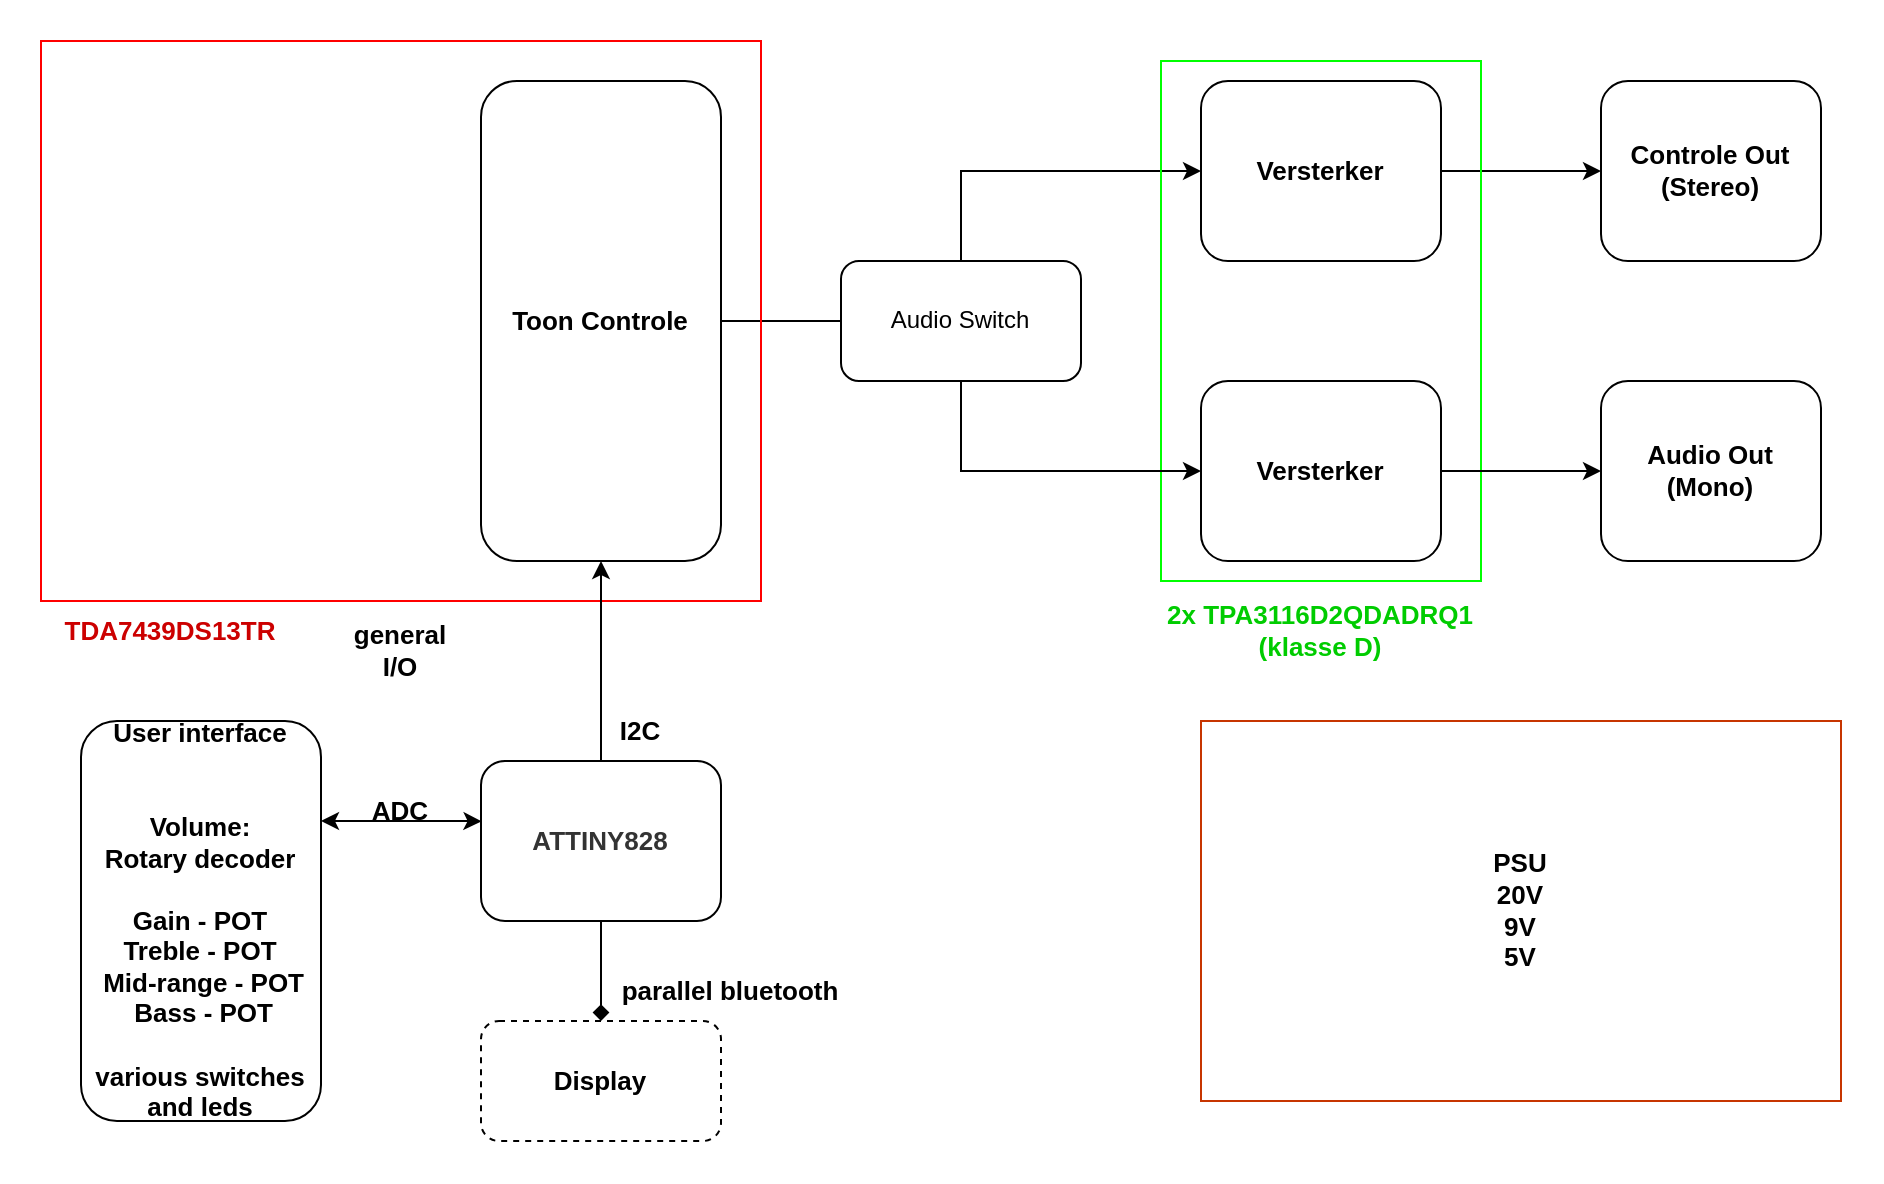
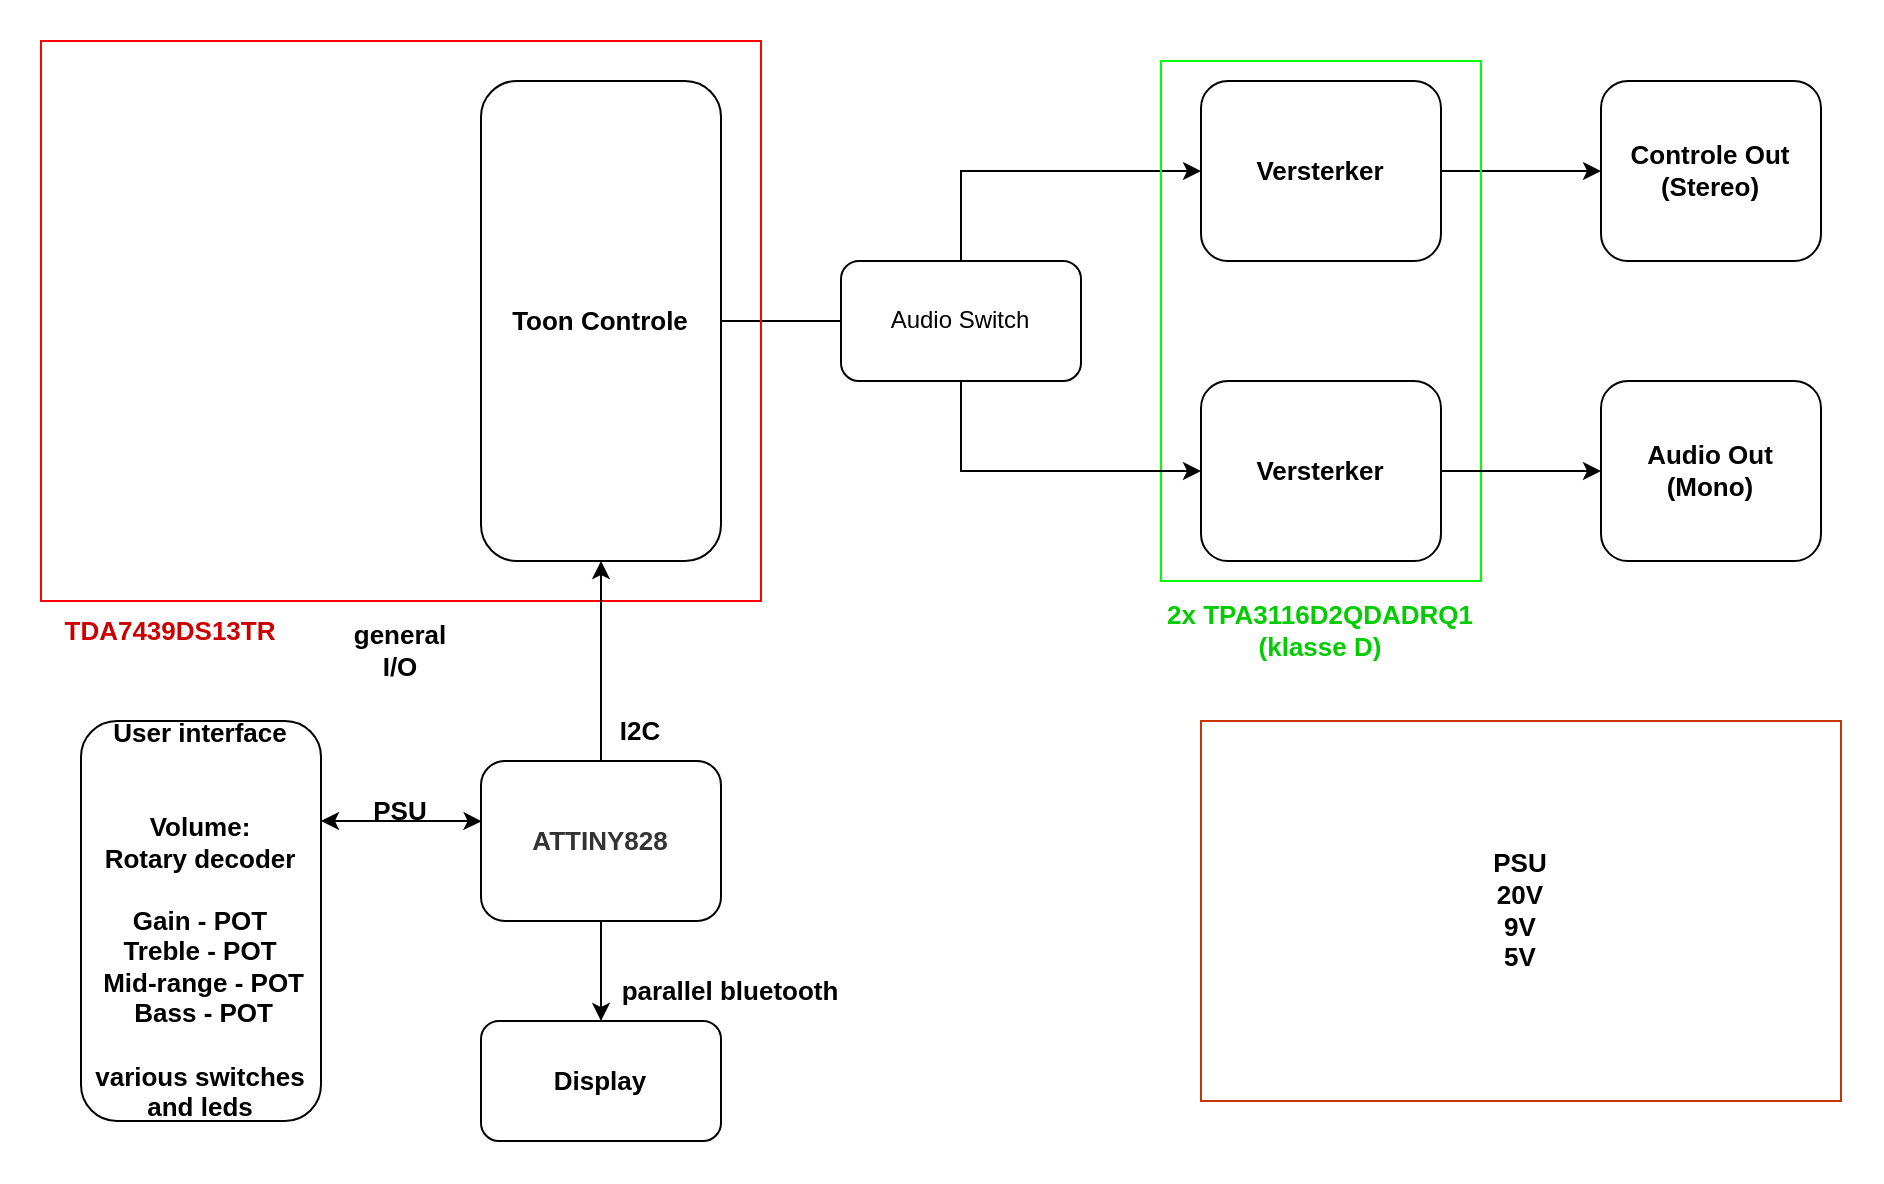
(401, 811) -> (401, 811)
(601, 1005) -> (601, 1006)
(601, 1081) -> (601, 1081)
